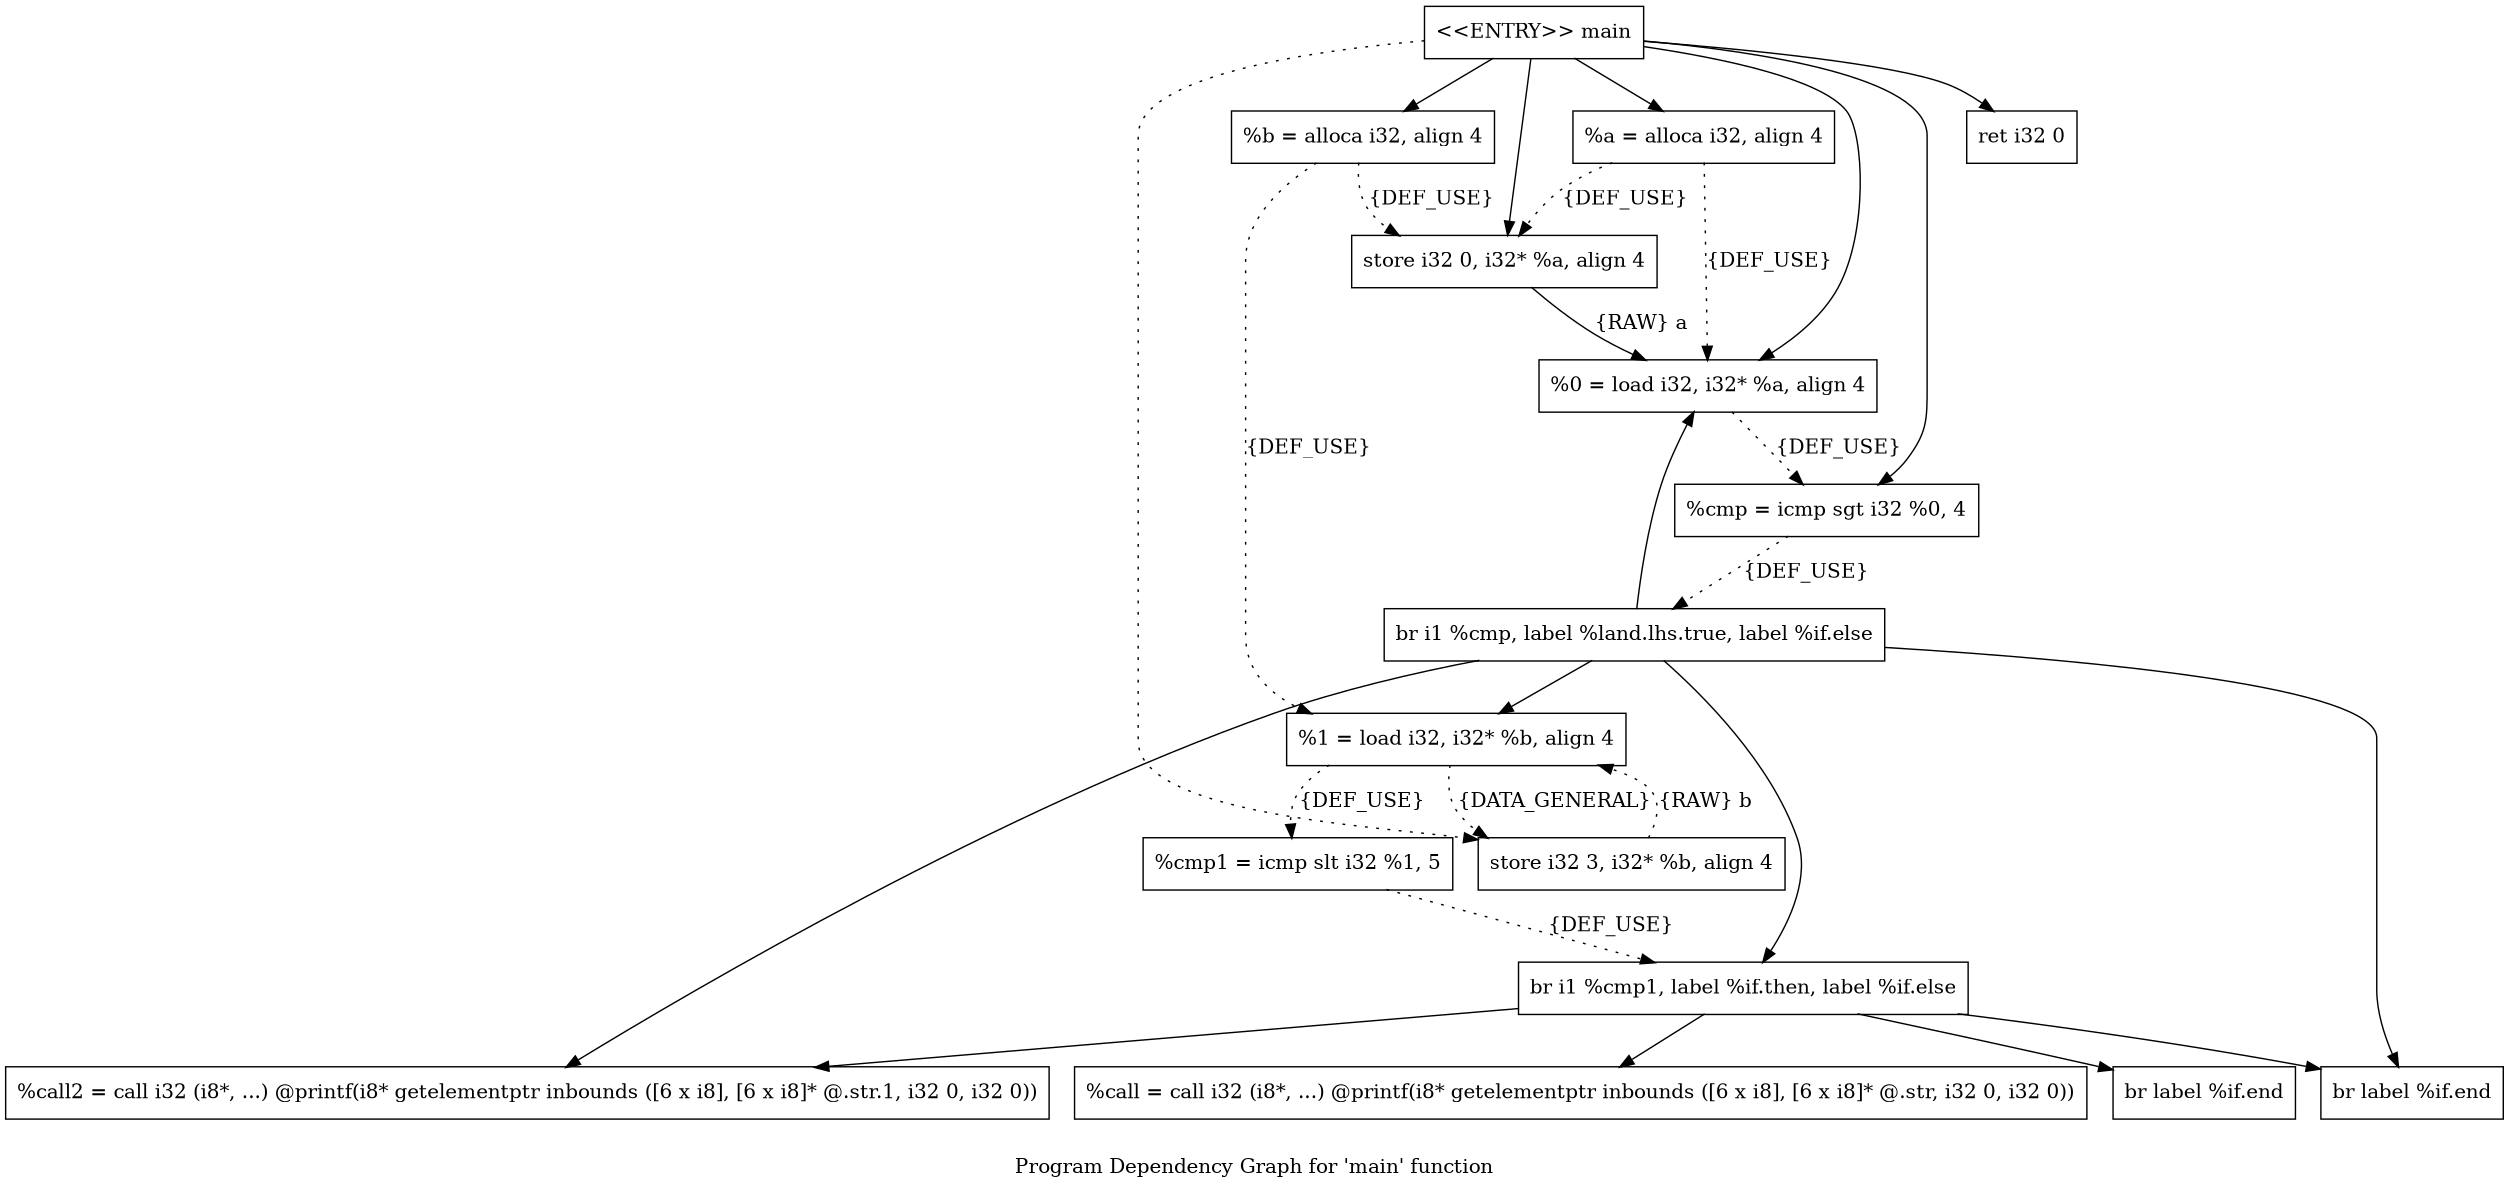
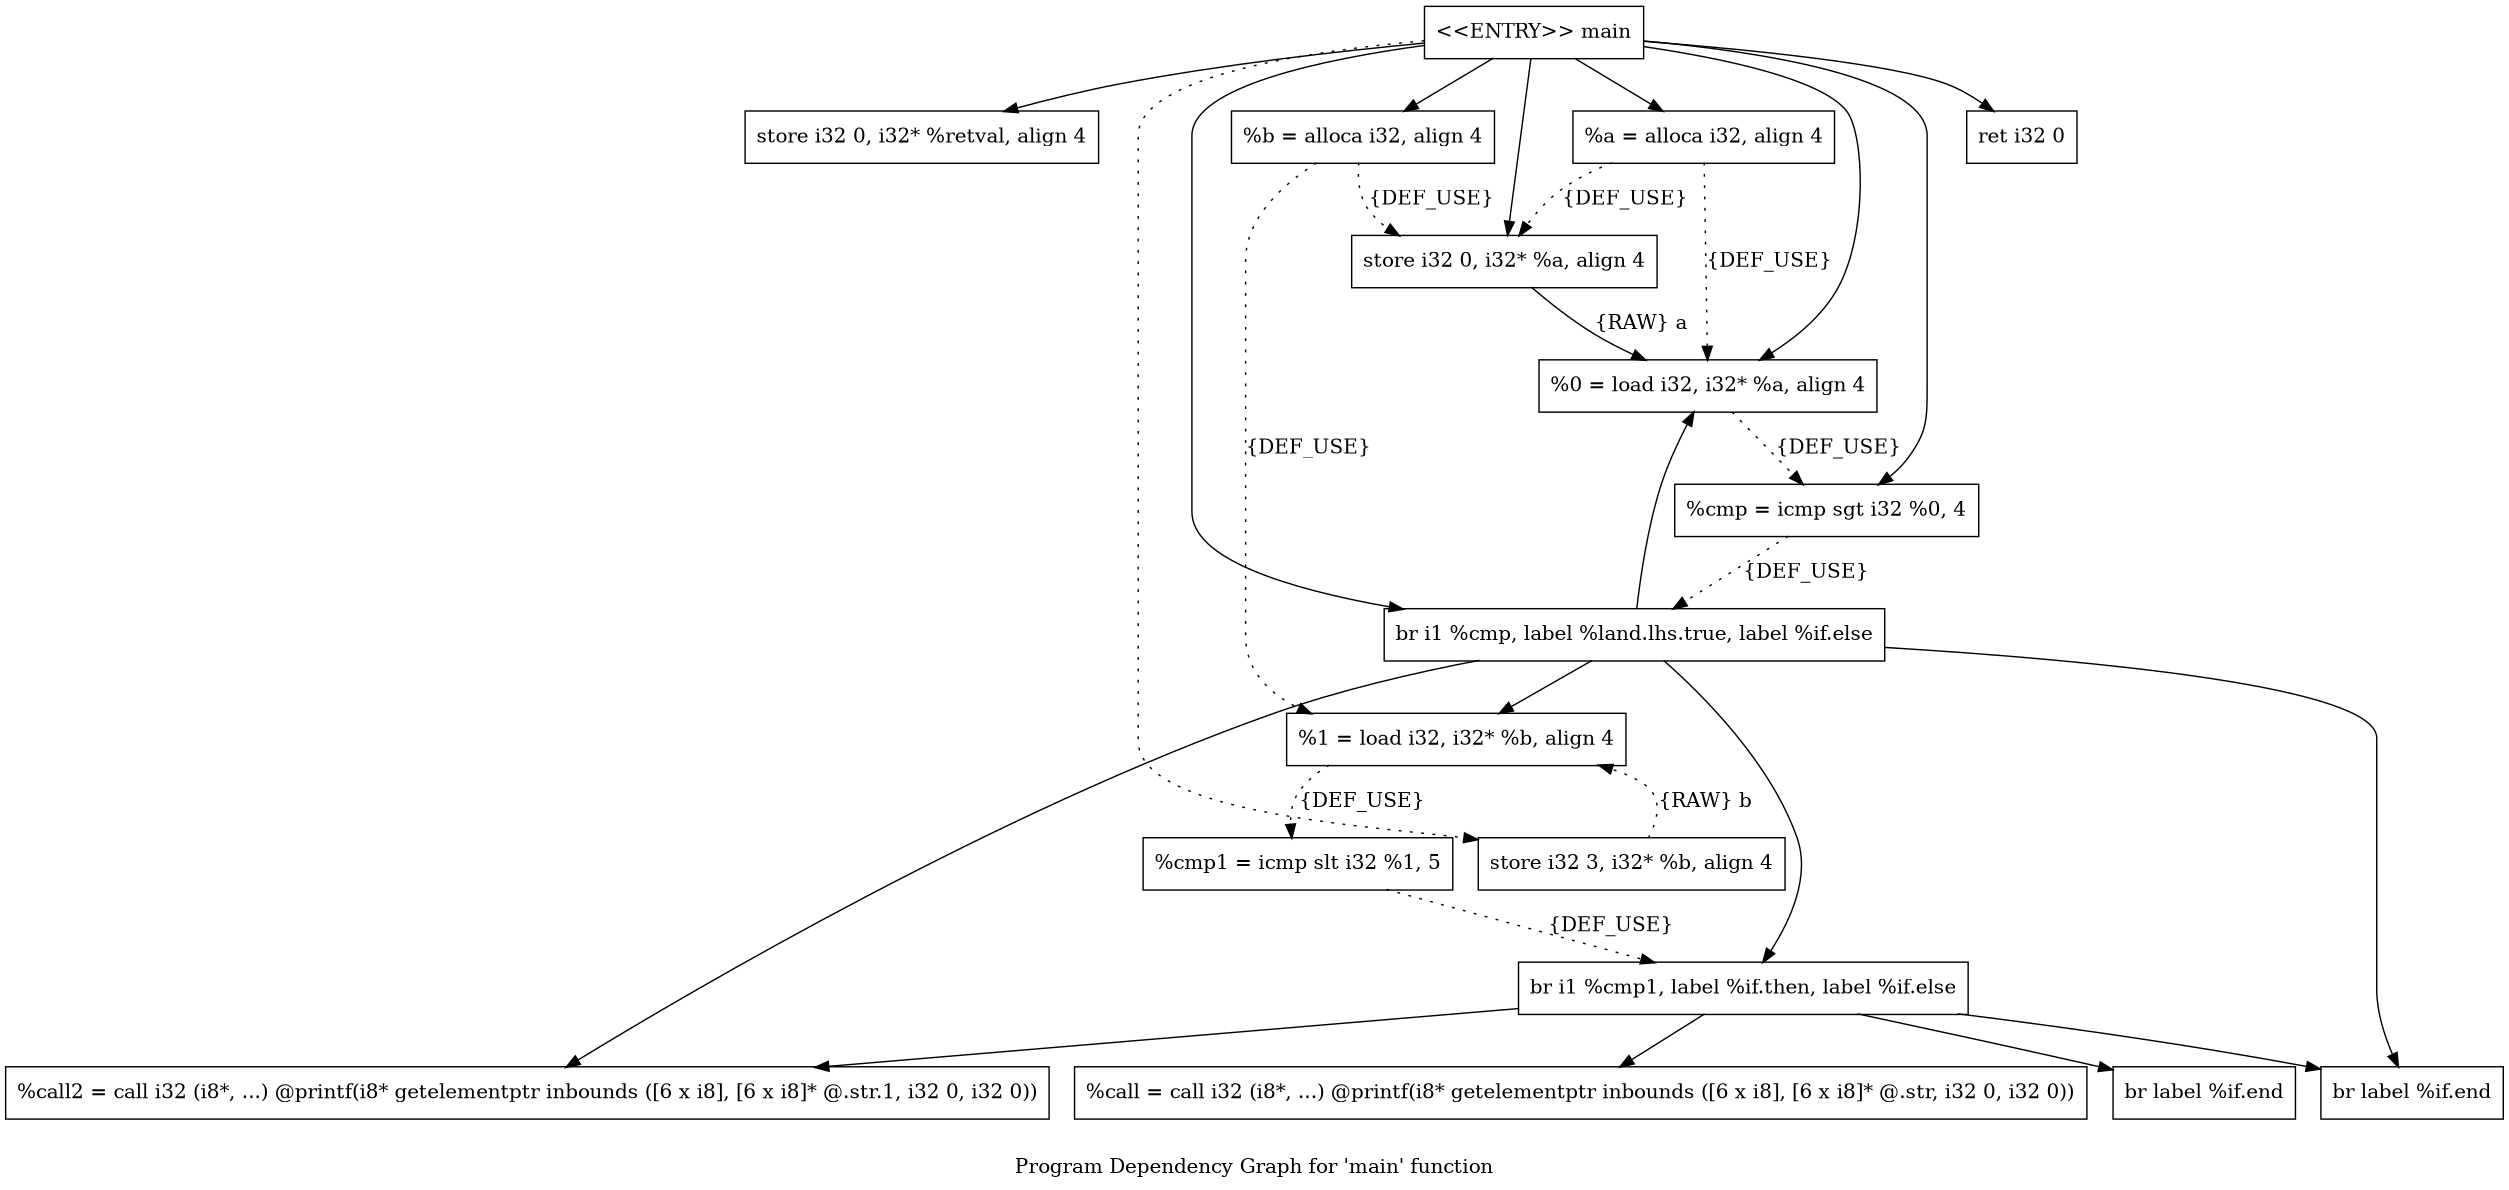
none -> (922, 137)
none -> (1192, 309)
(1452, 802) -> none
